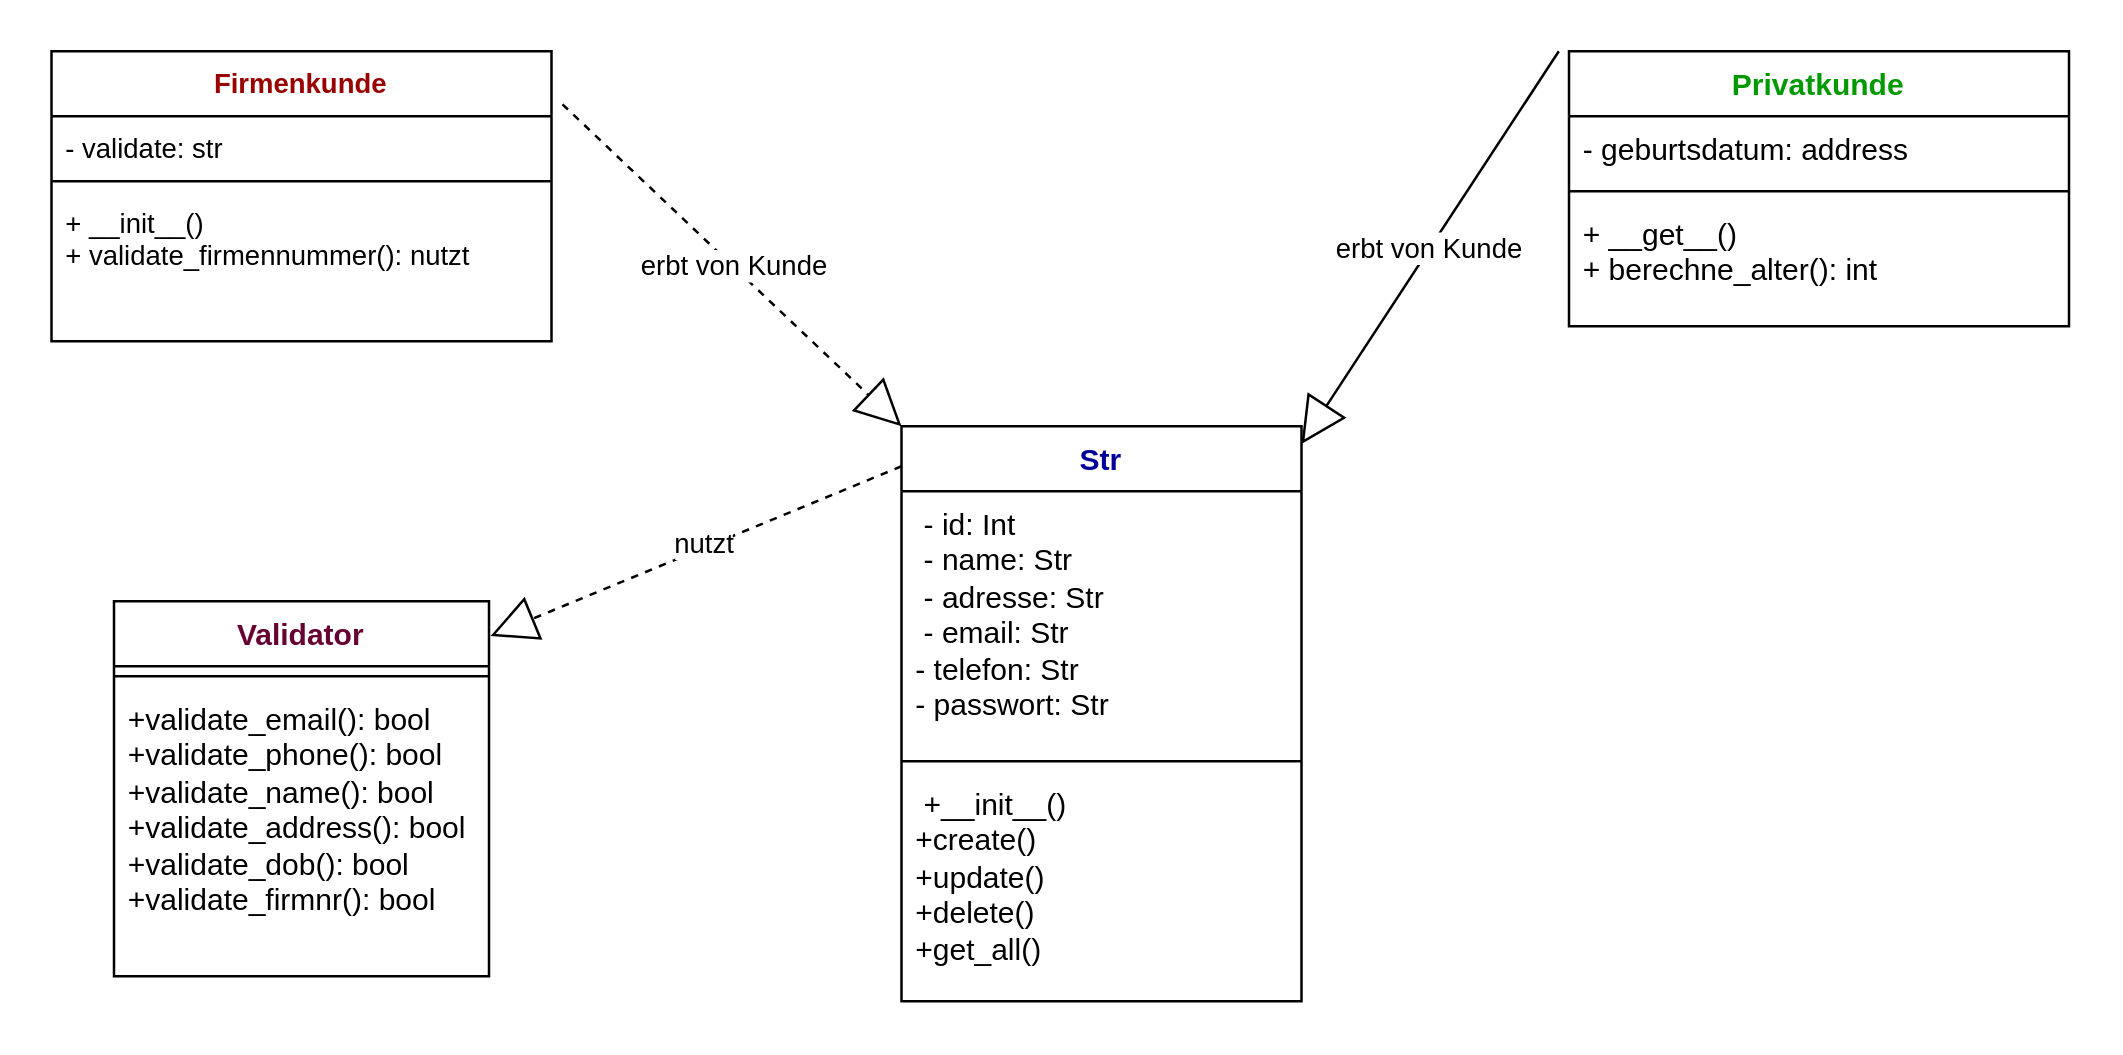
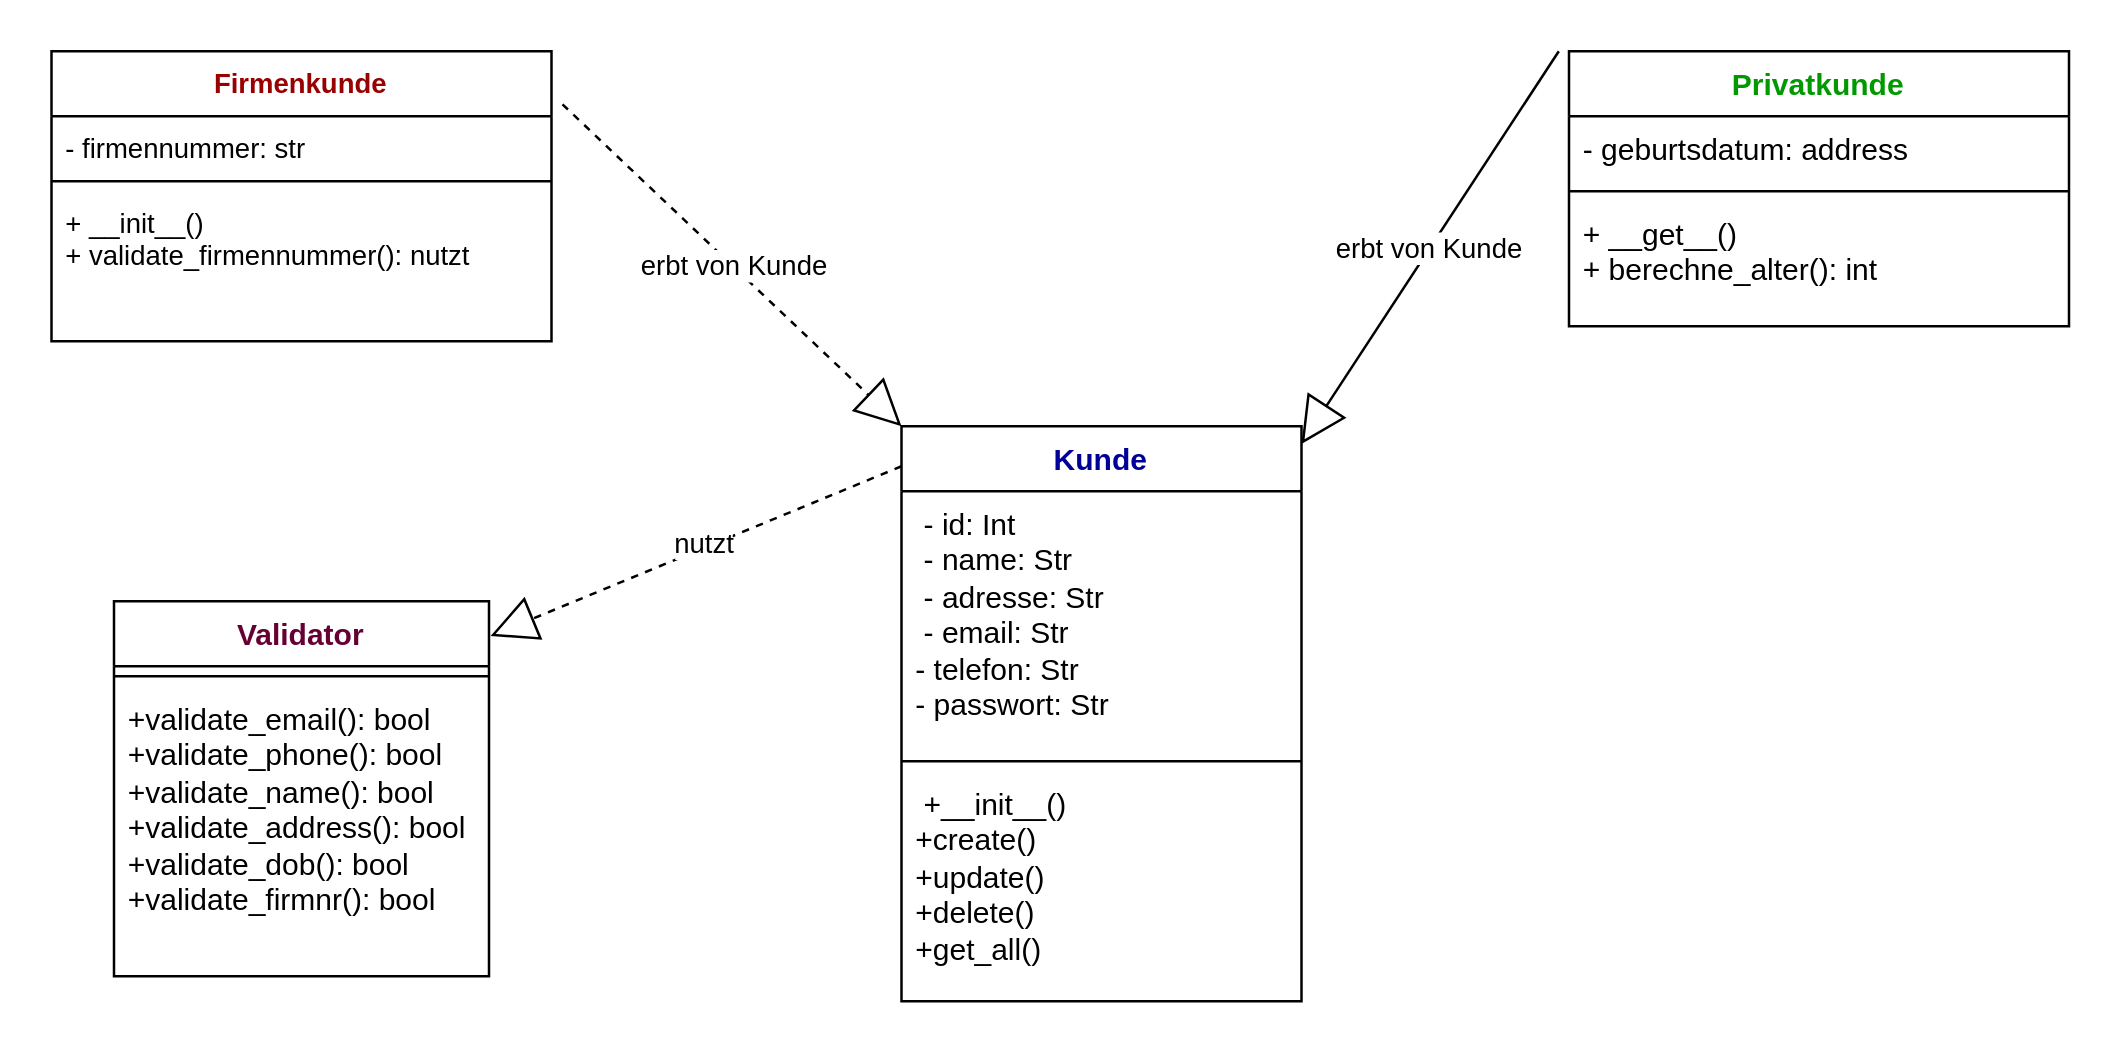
(164, 150) -> (198, 150)
(1101, 462) -> (1101, 462)
